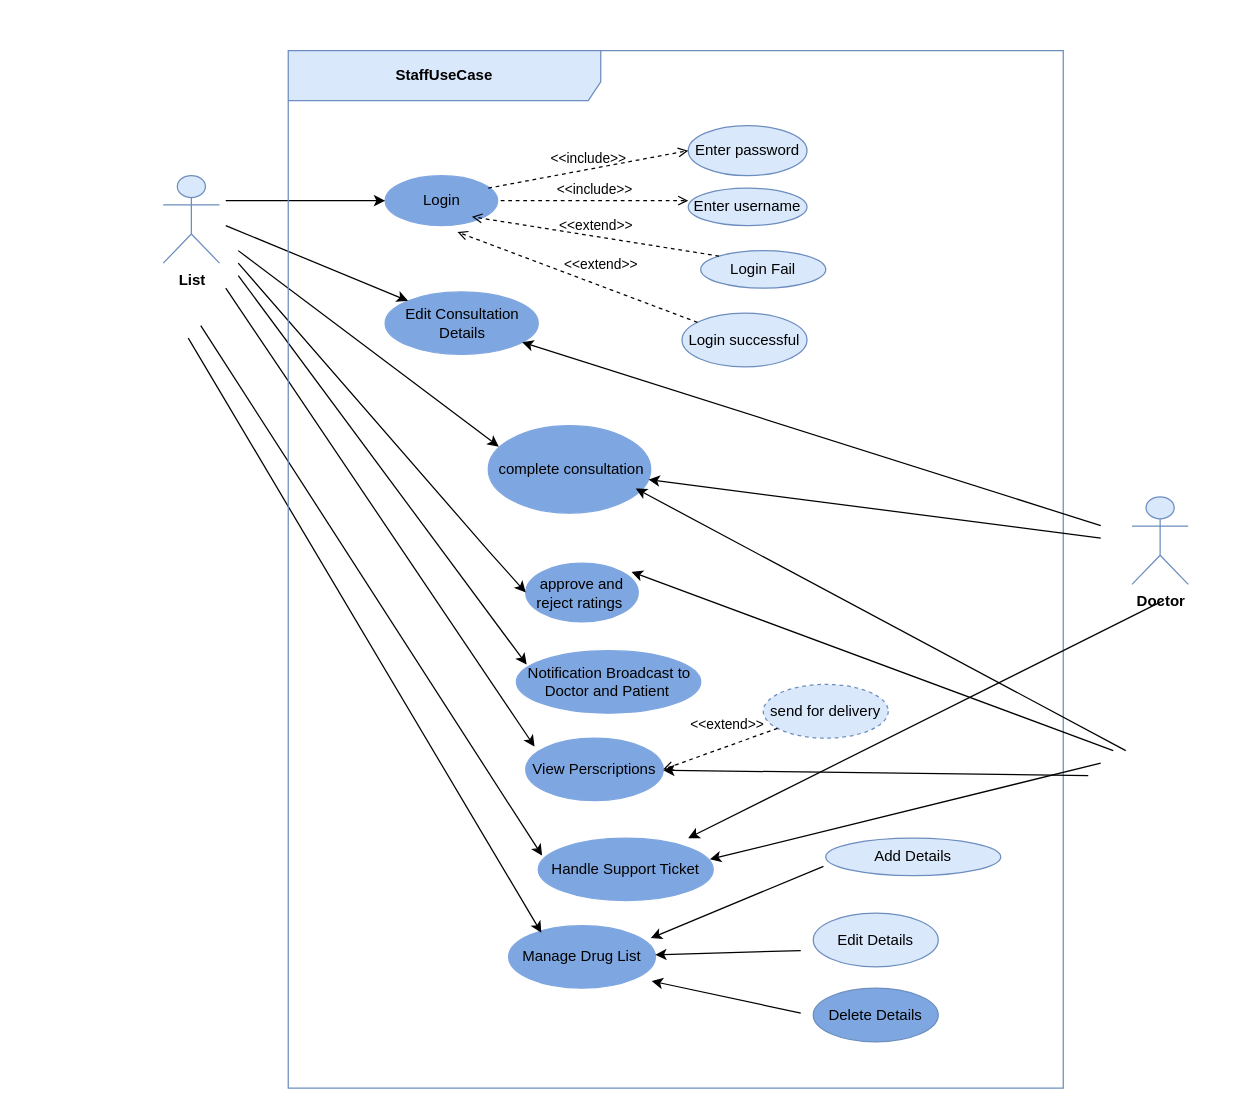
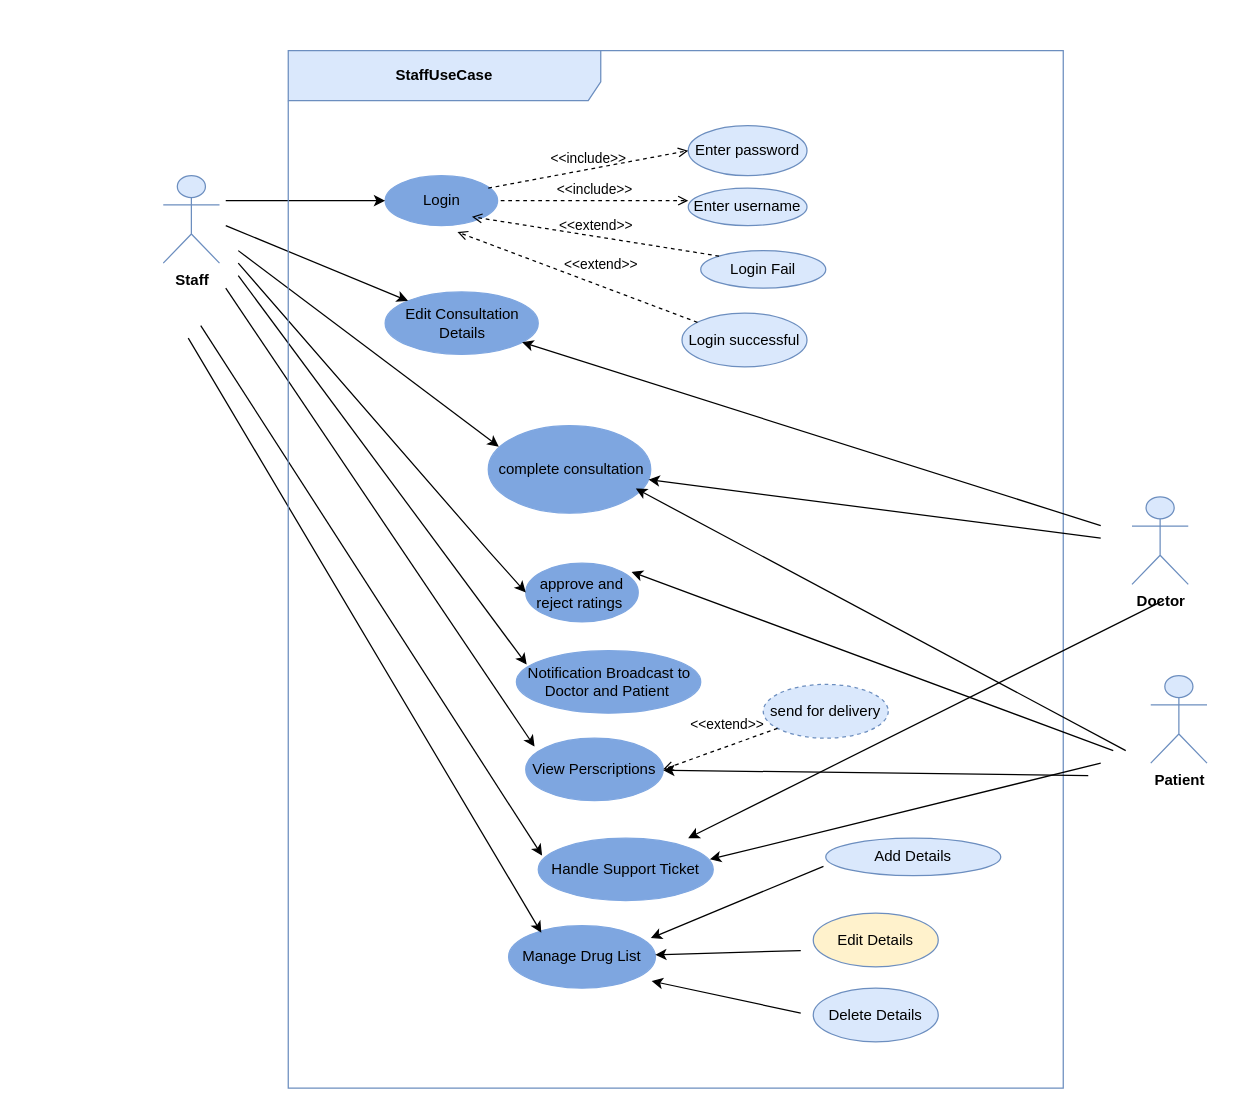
(193, 281) -> (193, 281)
none -> (1179, 719)
(876, 940) -> (876, 940)
(876, 1015) -> (876, 1015)
